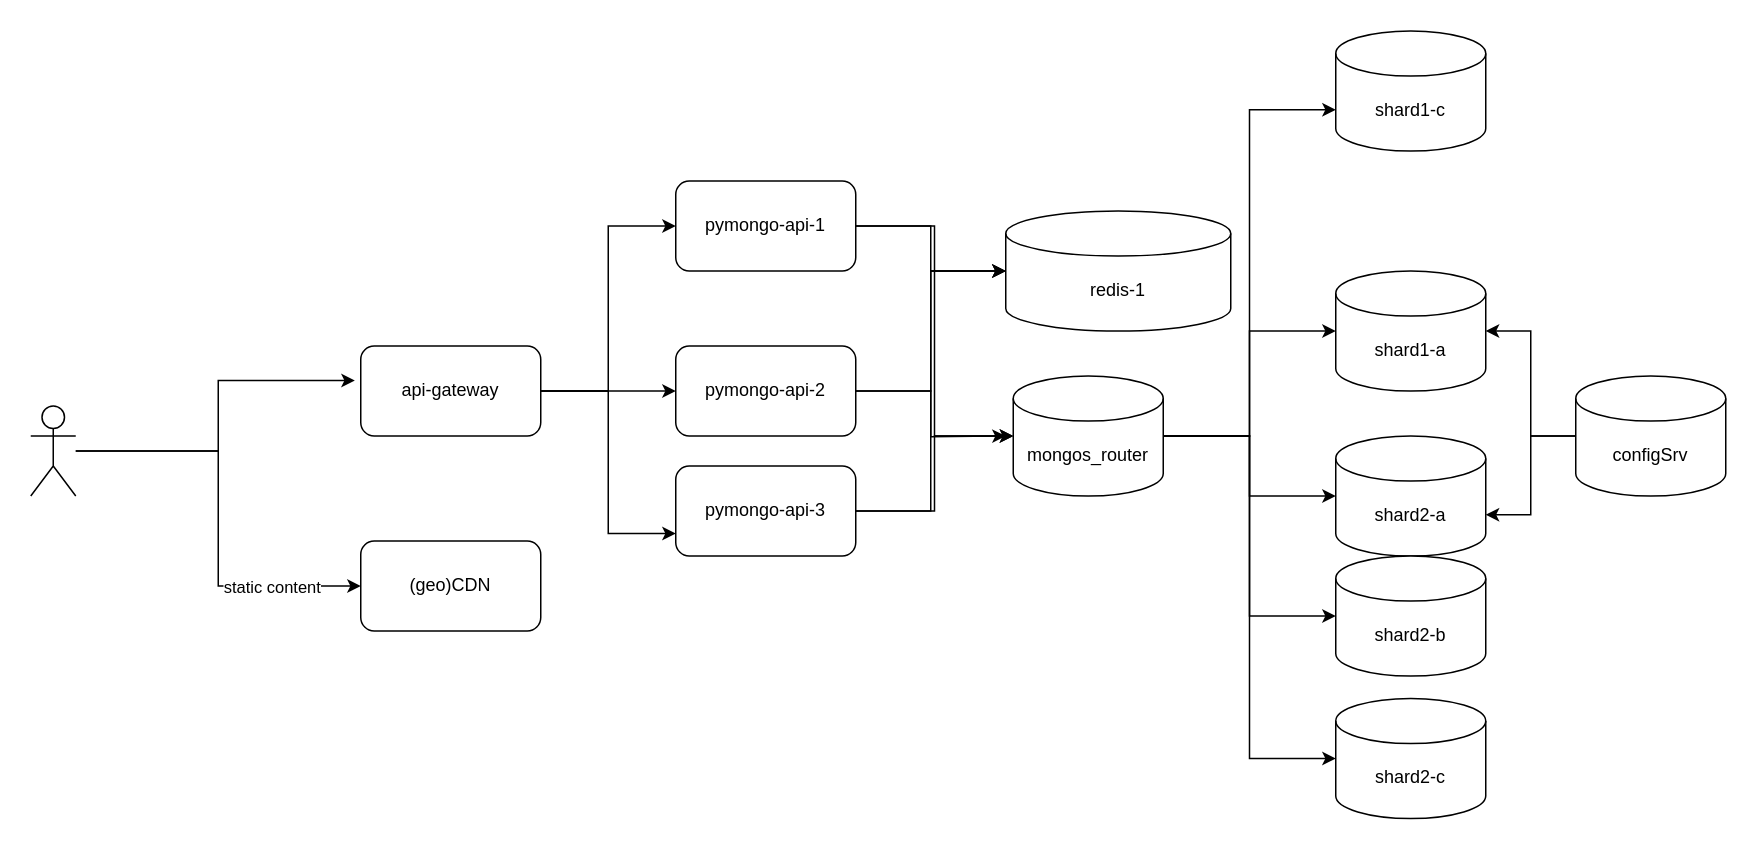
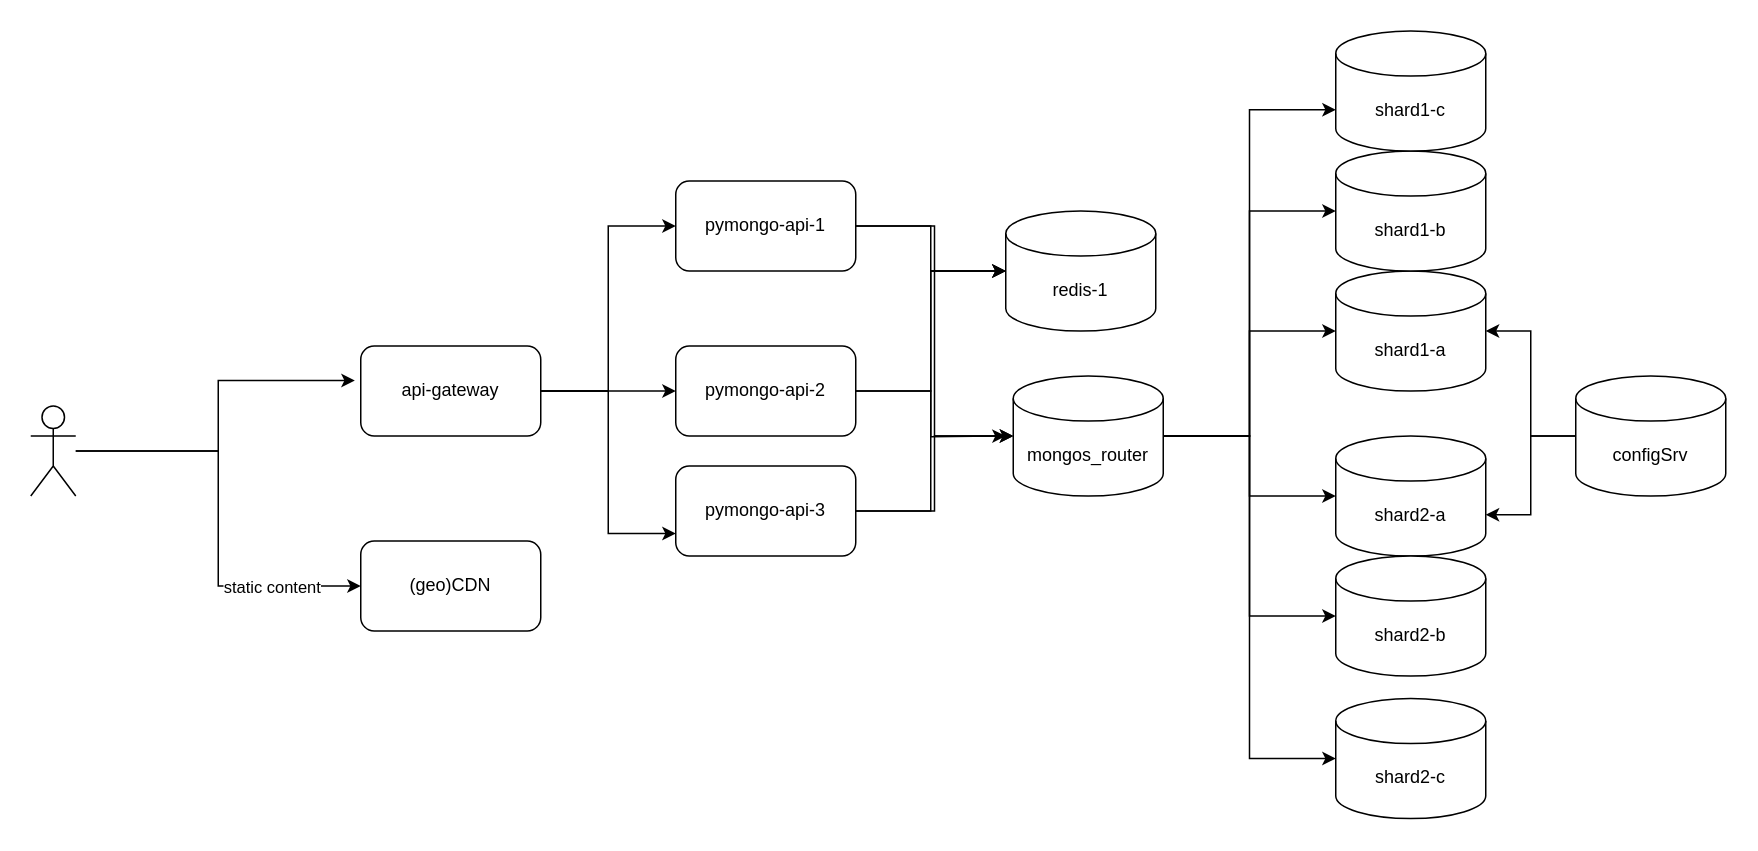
none -> (1288, 211)
none -> (1411, 211)
(1118, 271) -> (1081, 271)
